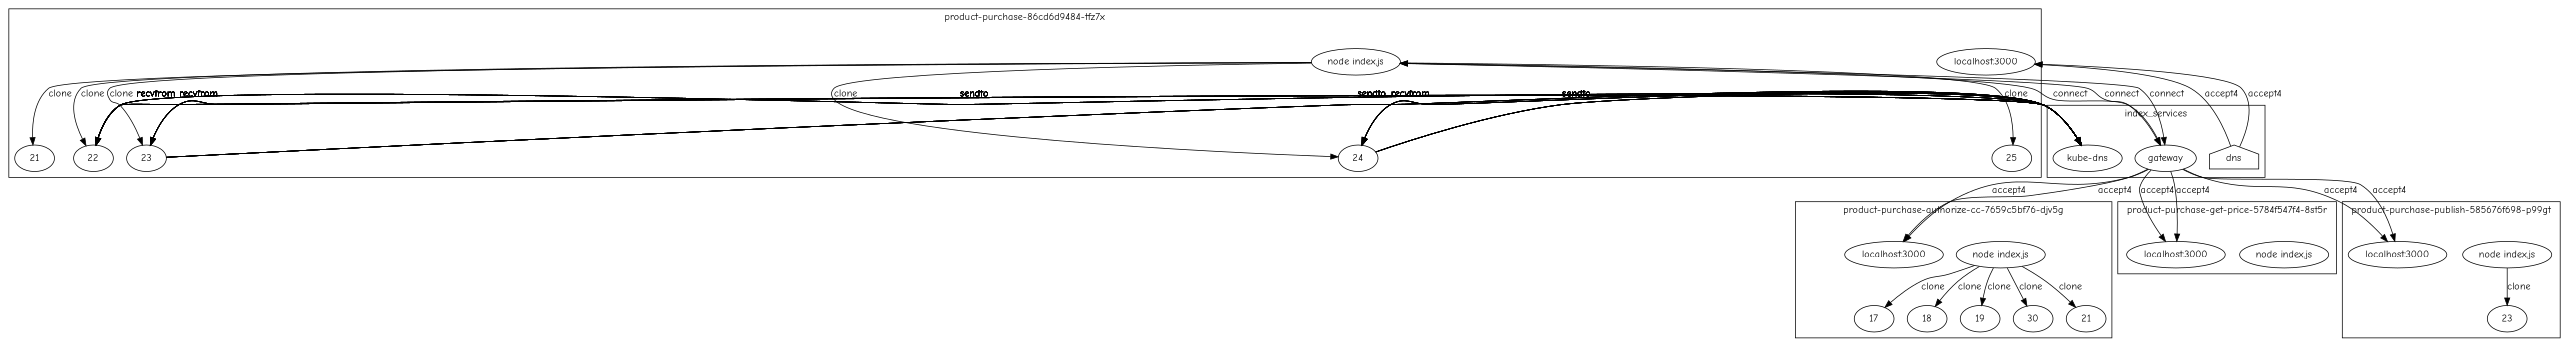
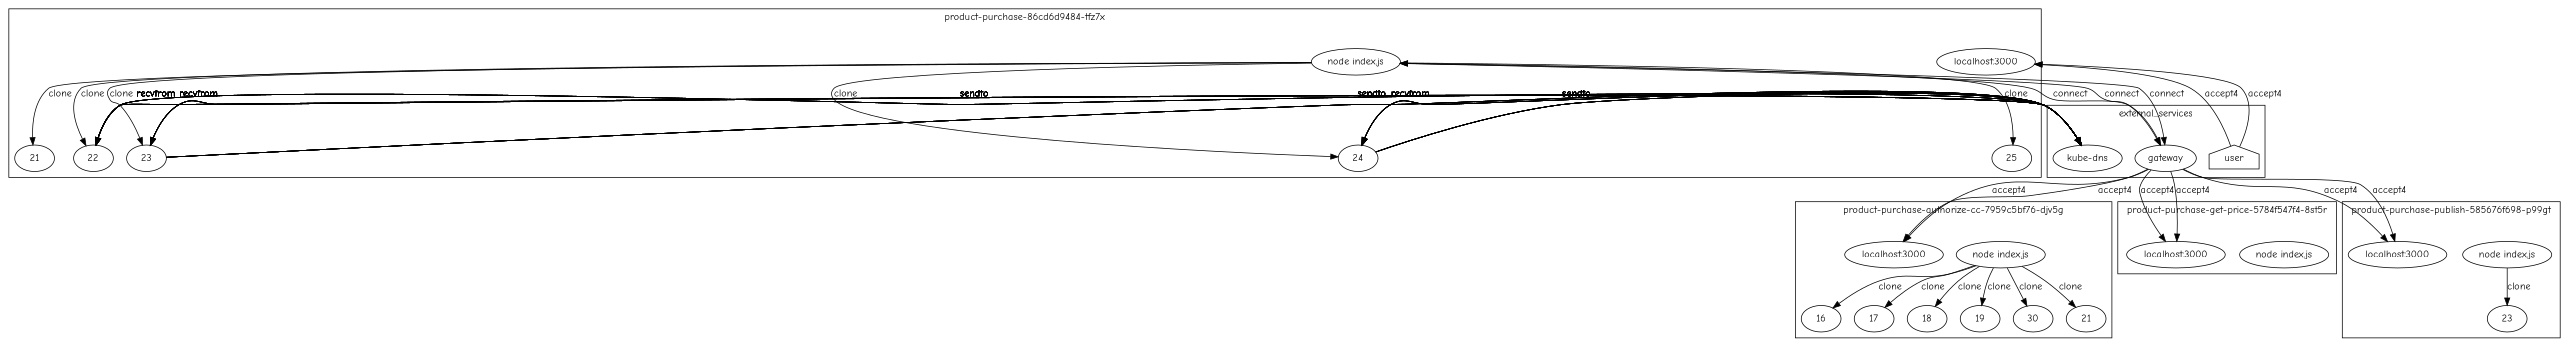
(2156, 114) -> (2156, 114)
(2234, 158) -> (2234, 158)
(1954, 210) -> (1954, 210)
none -> (1821, 319)
